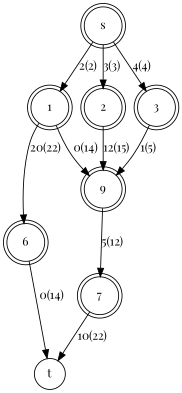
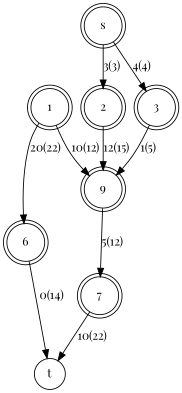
(79, 63) -> none
(86, 148) -> (86, 148)
